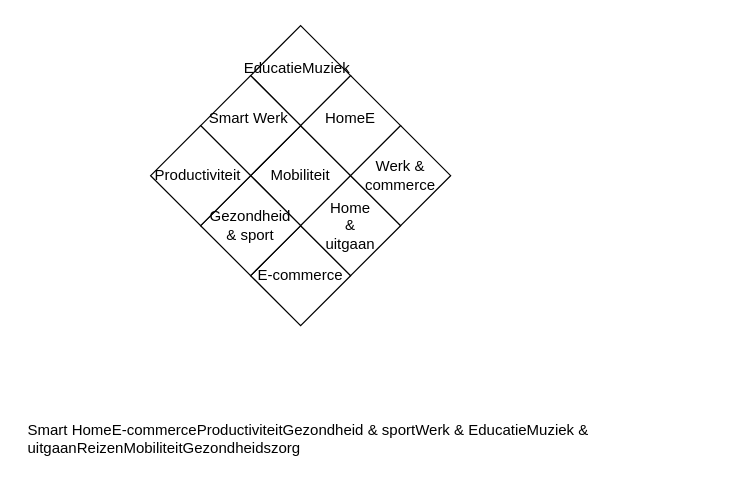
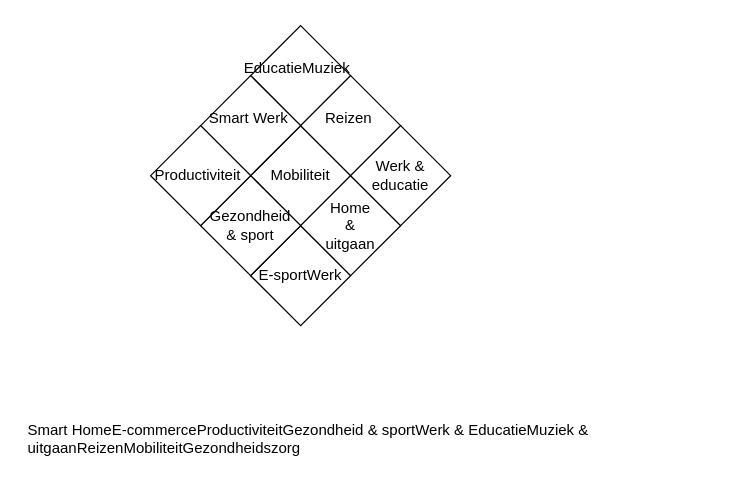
(347, 118) -> (349, 118)
(401, 176) -> (401, 176)
(301, 276) -> (301, 276)
